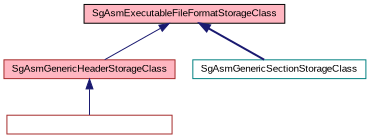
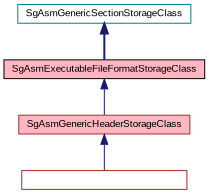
(236, 44) -> (104, 47)
